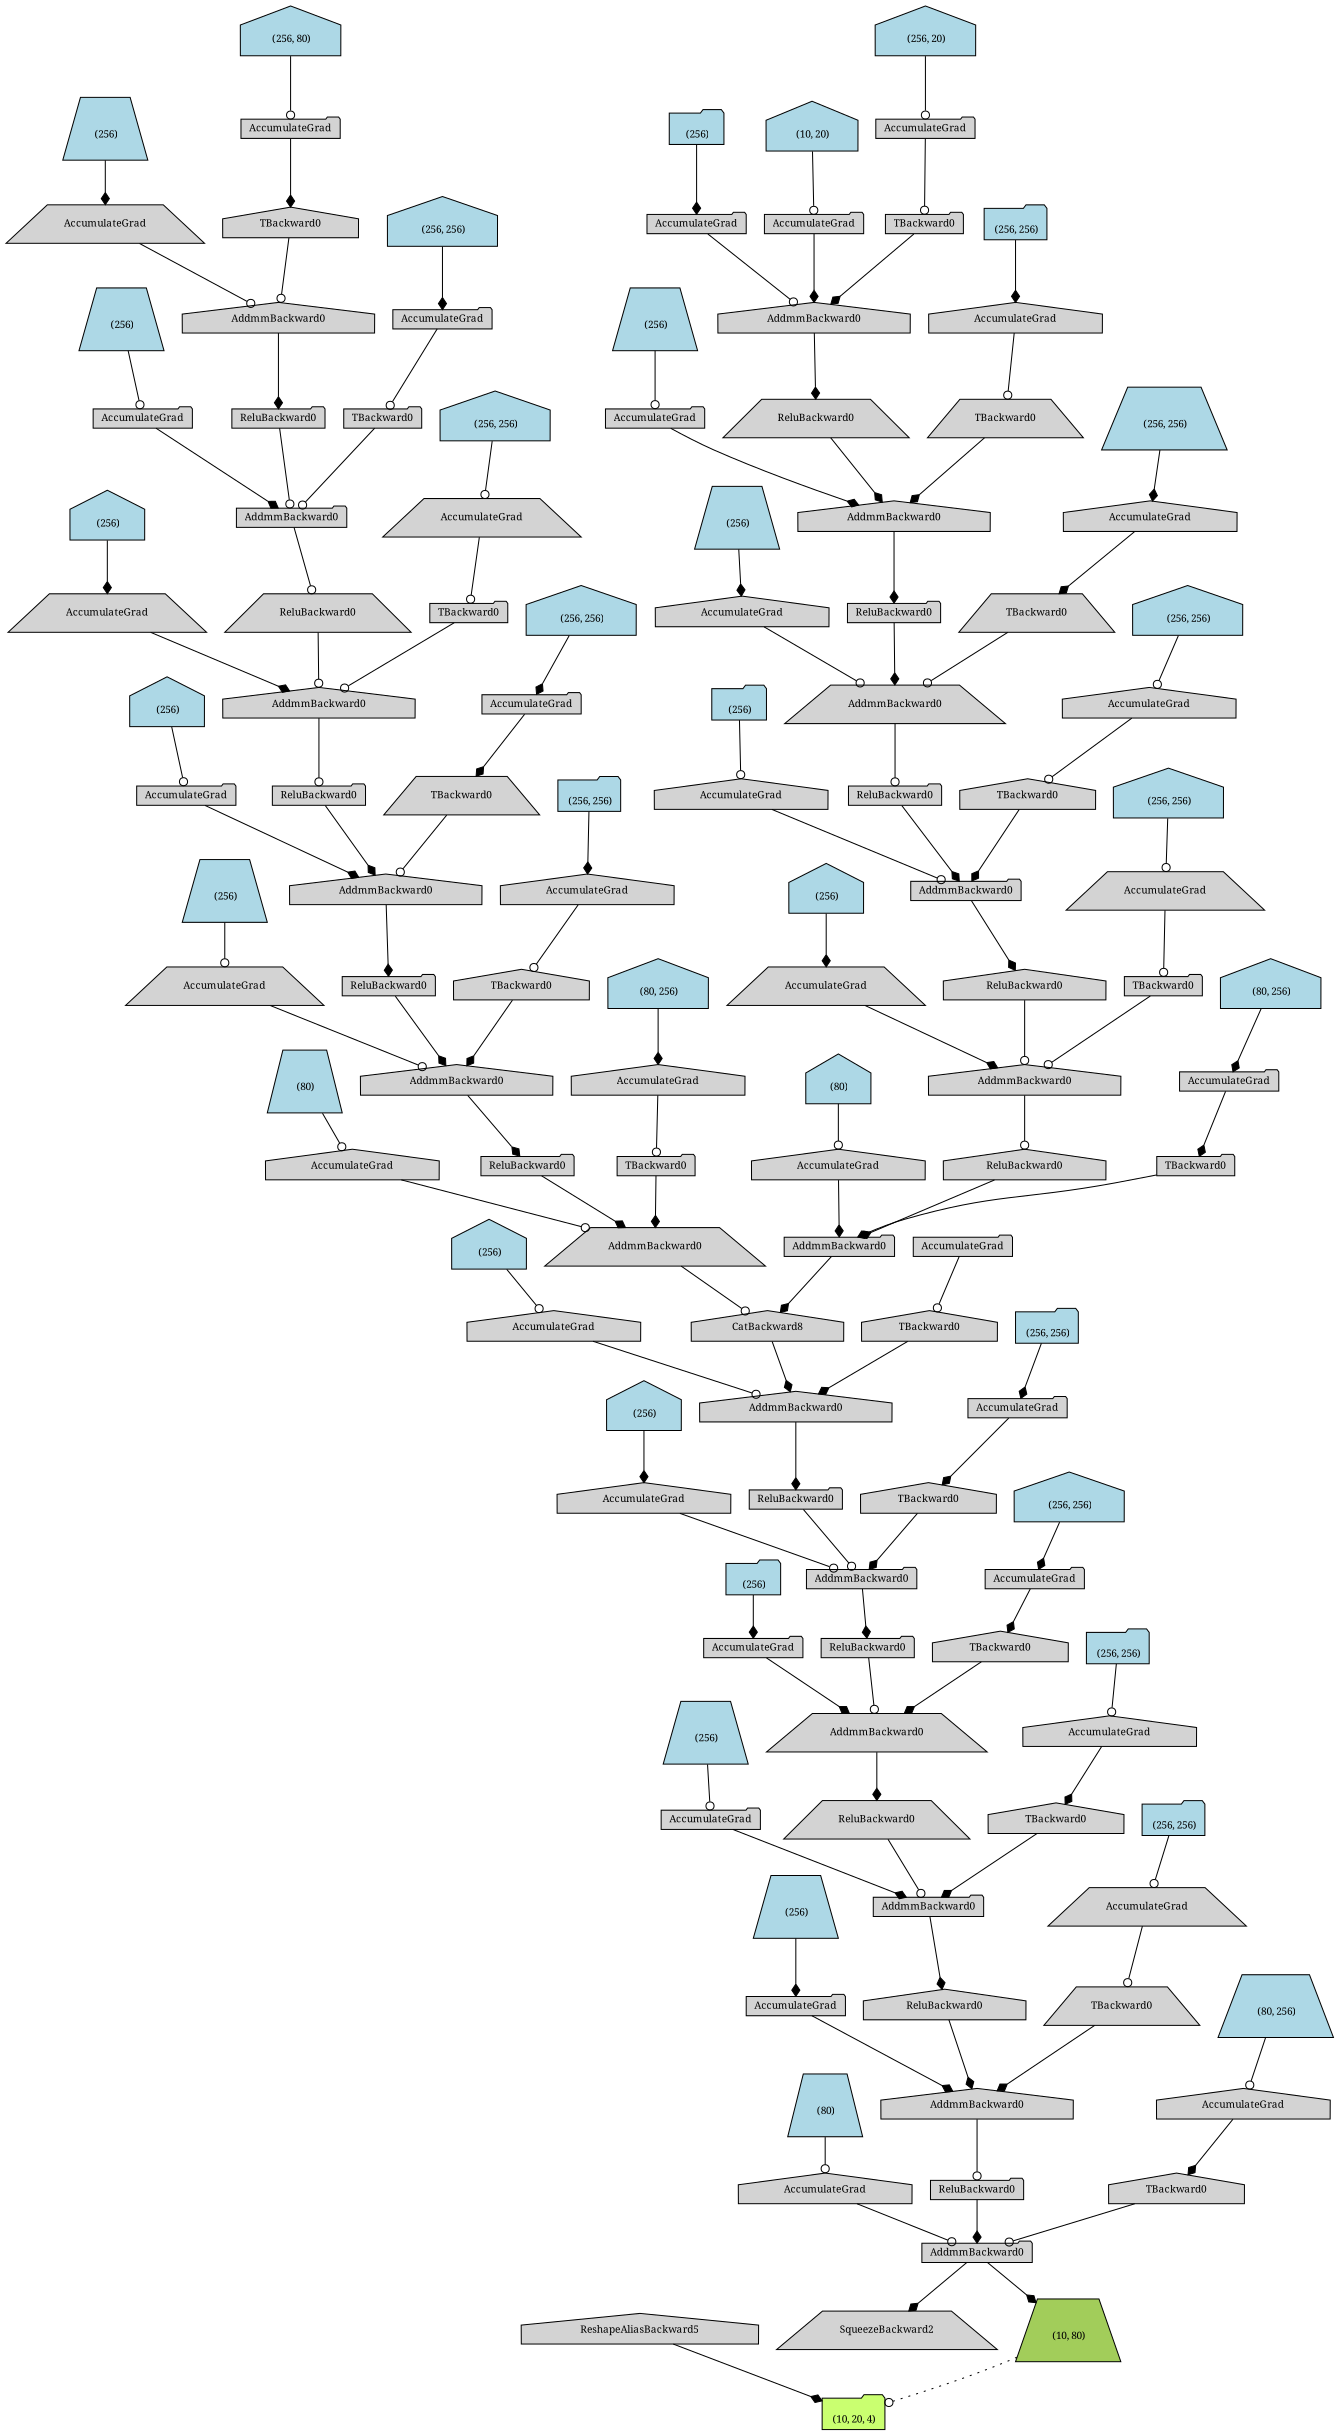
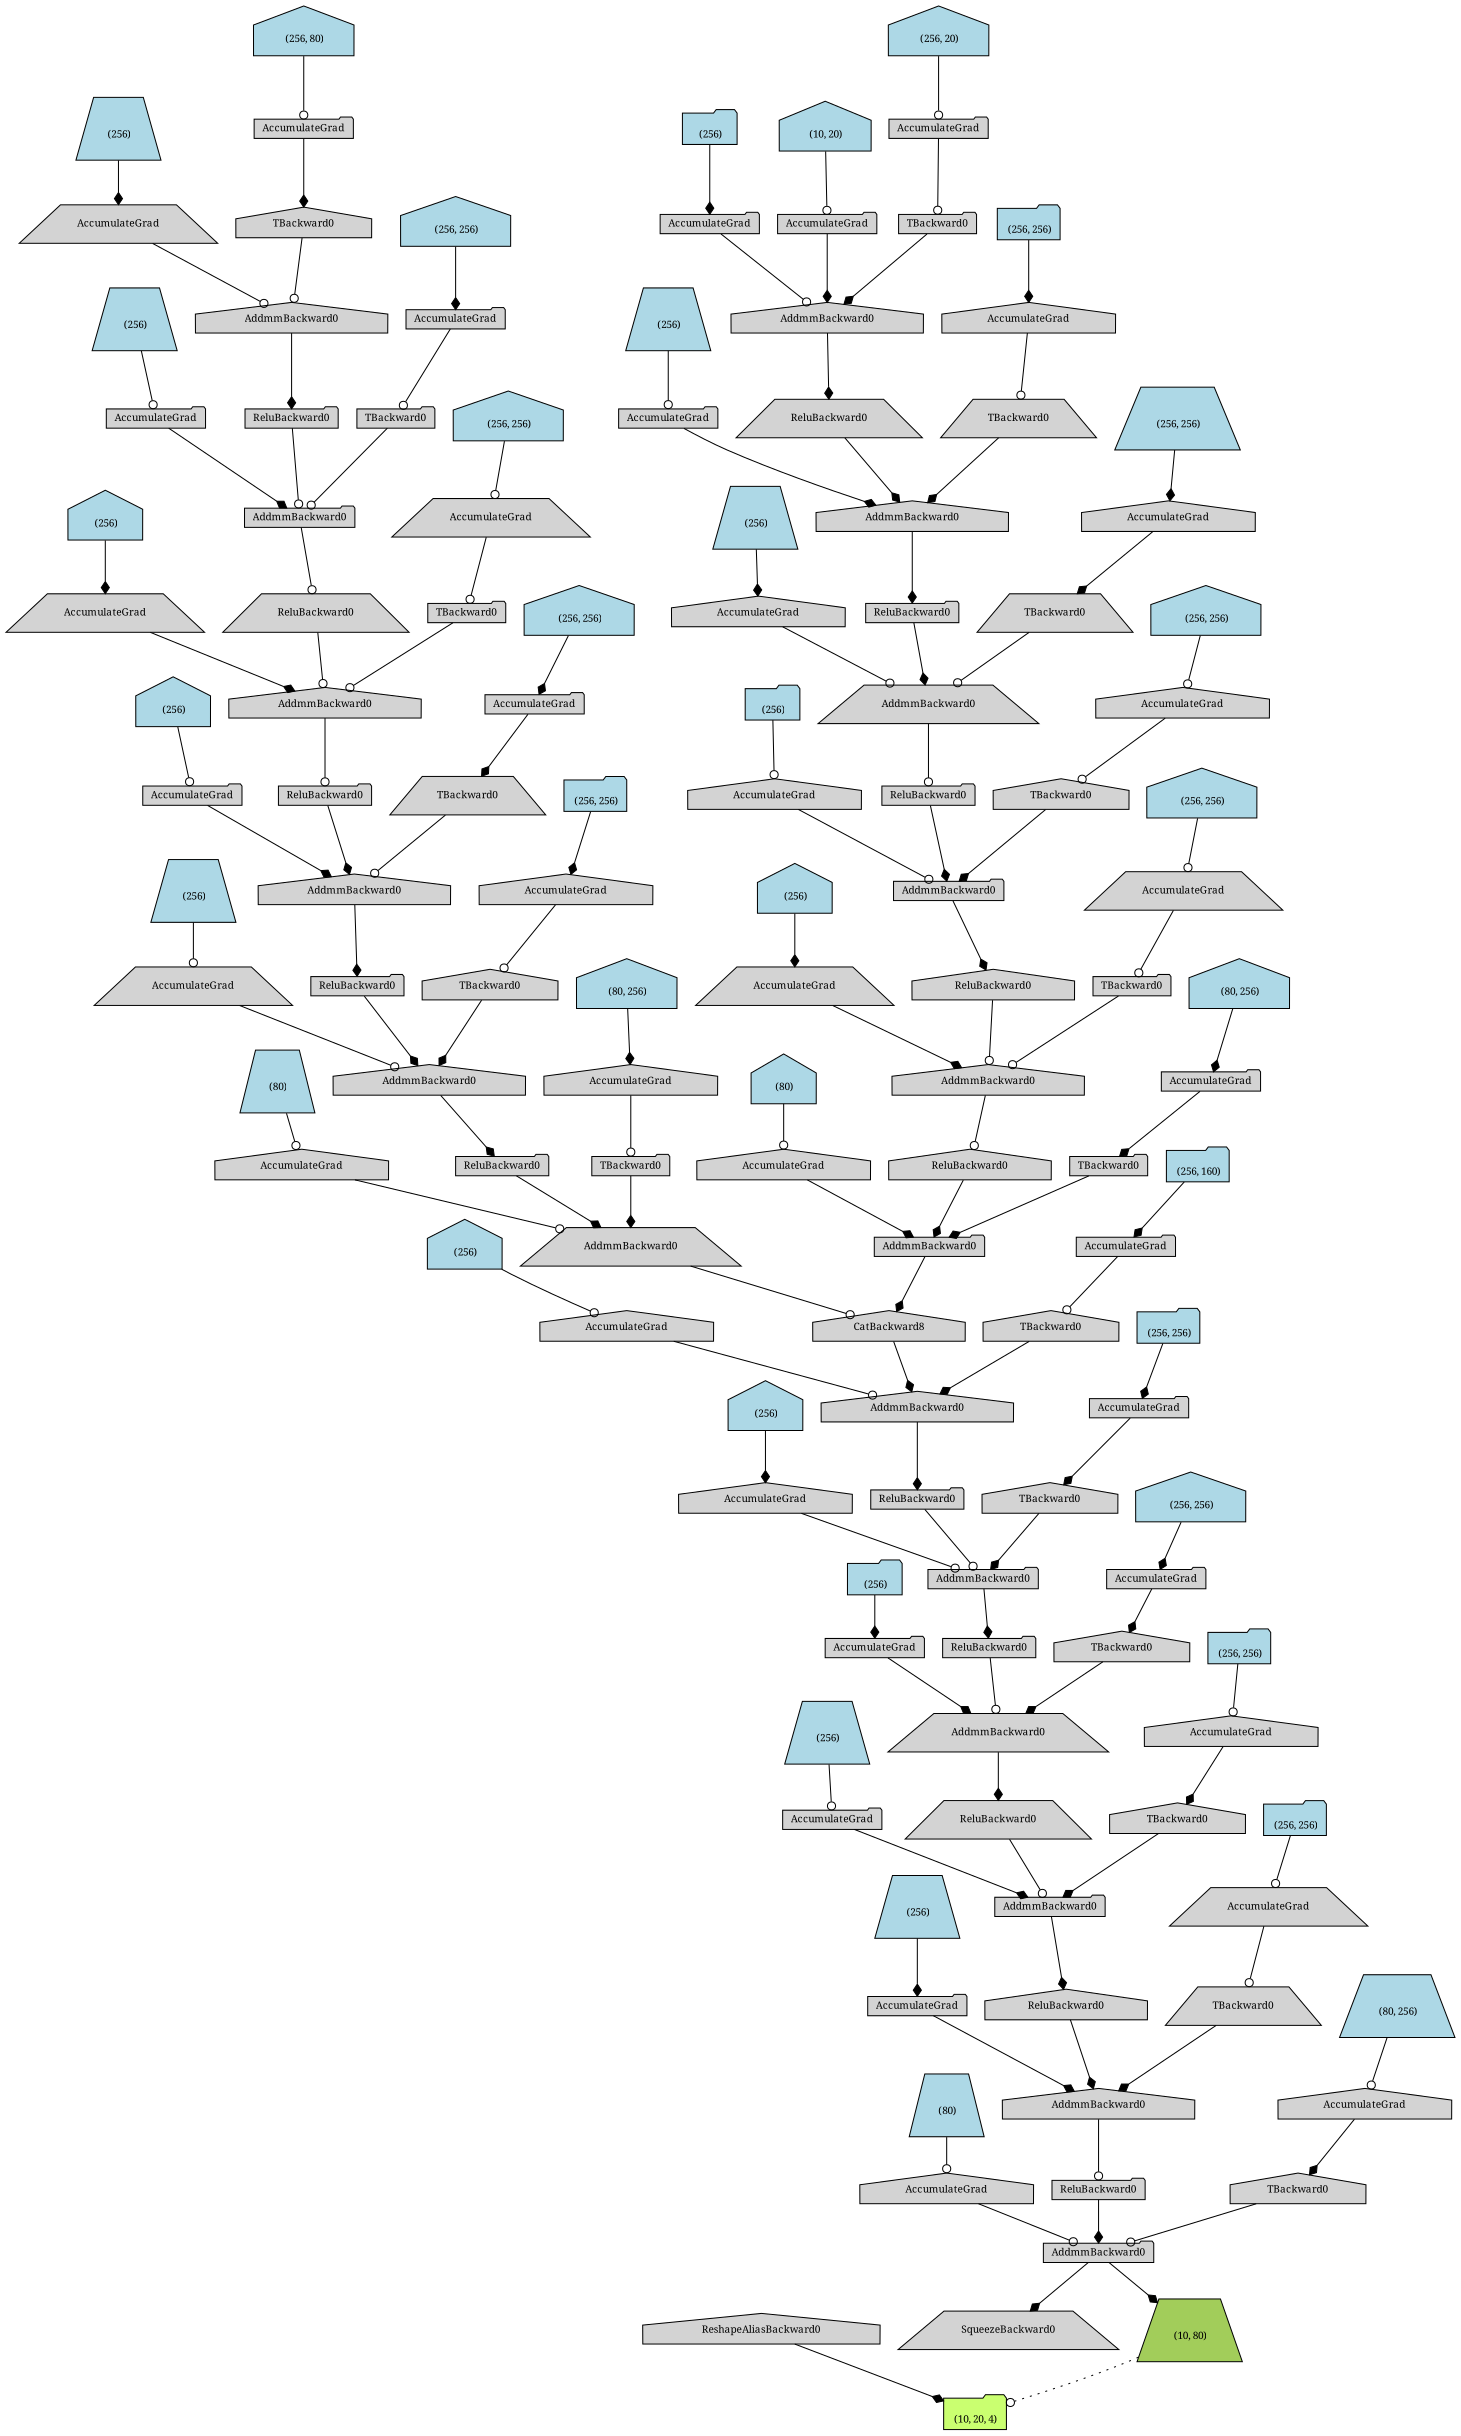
none -> (1198, 1166)
(640, 2330) -> (761, 2330)
(887, 2330) -> (1008, 2330)
